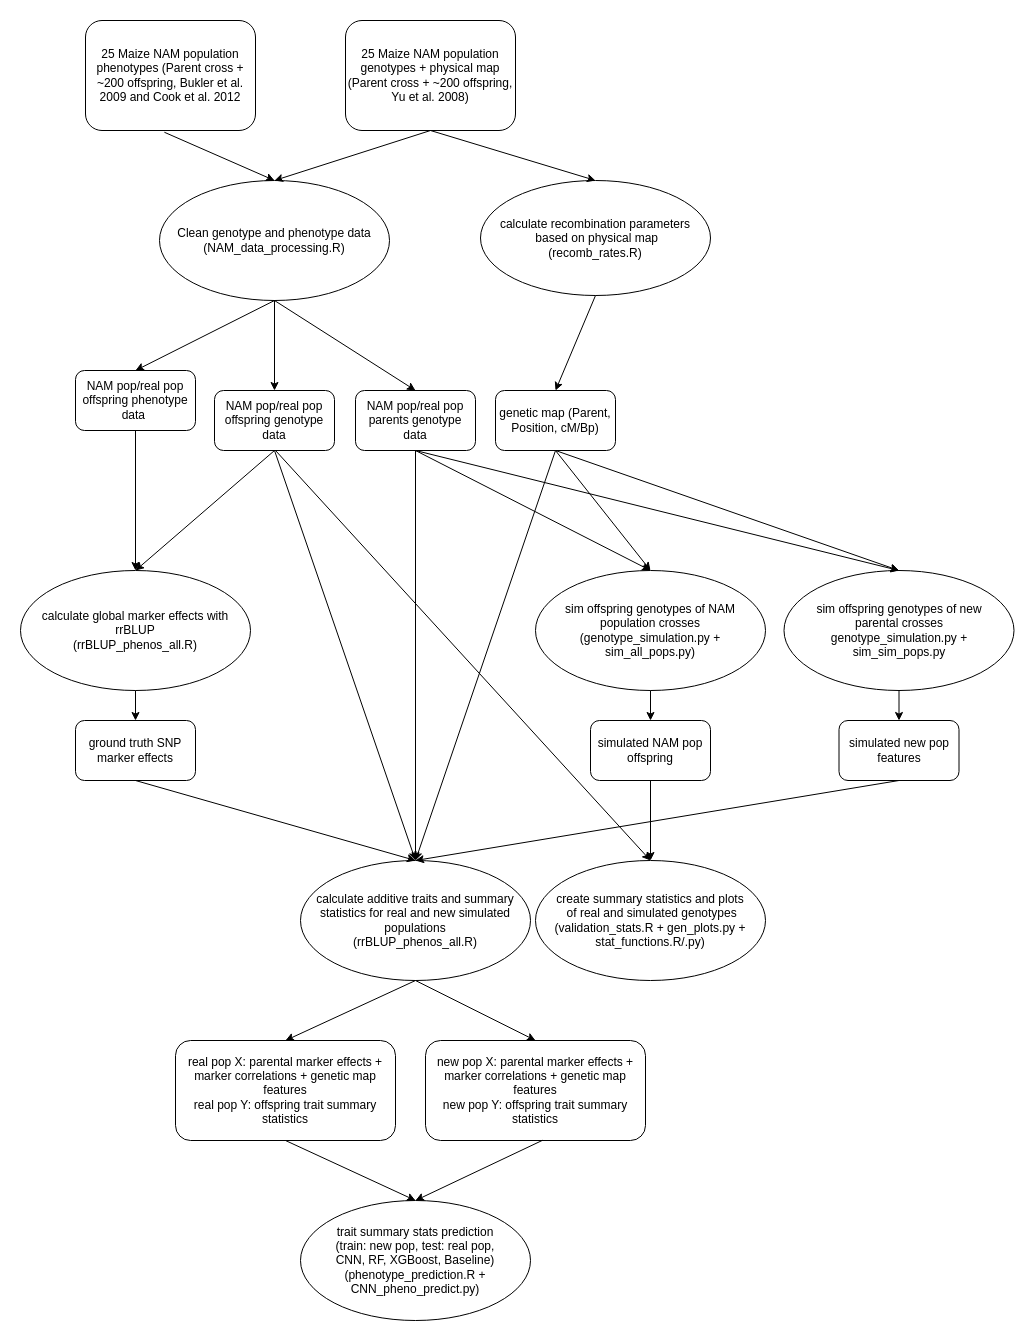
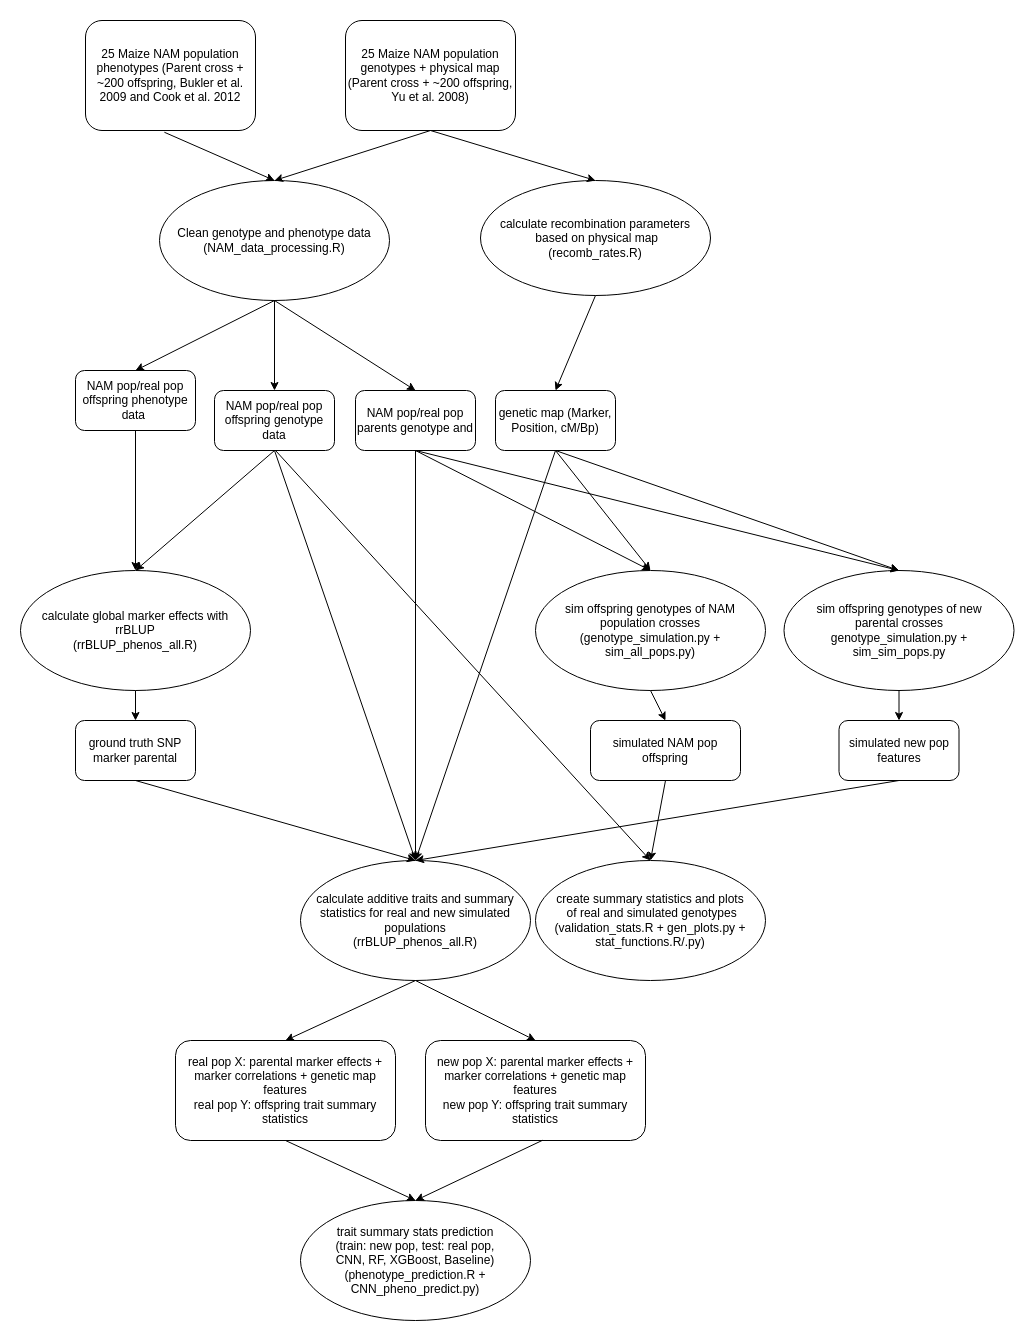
(416, 421) -> (416, 421)
(556, 421) -> (556, 421)
(136, 751) -> (136, 751)
(651, 751) -> (666, 751)
